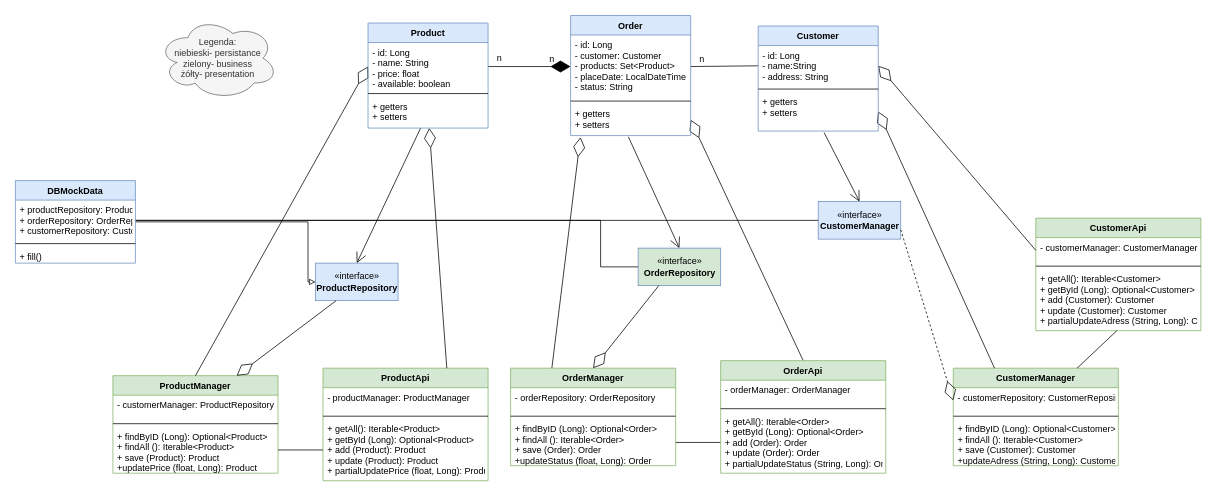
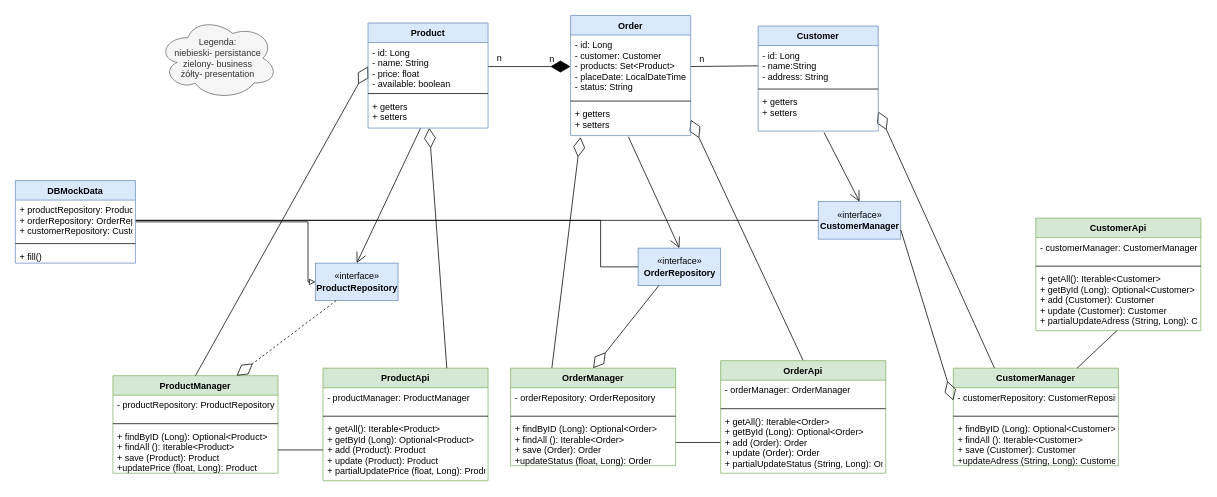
(962, 164) -> none
(679, 267) -> (679, 267)
(924, 305) -> (924, 305)
(294, 332) -> (294, 332)
(203, 405) -> (207, 405)
